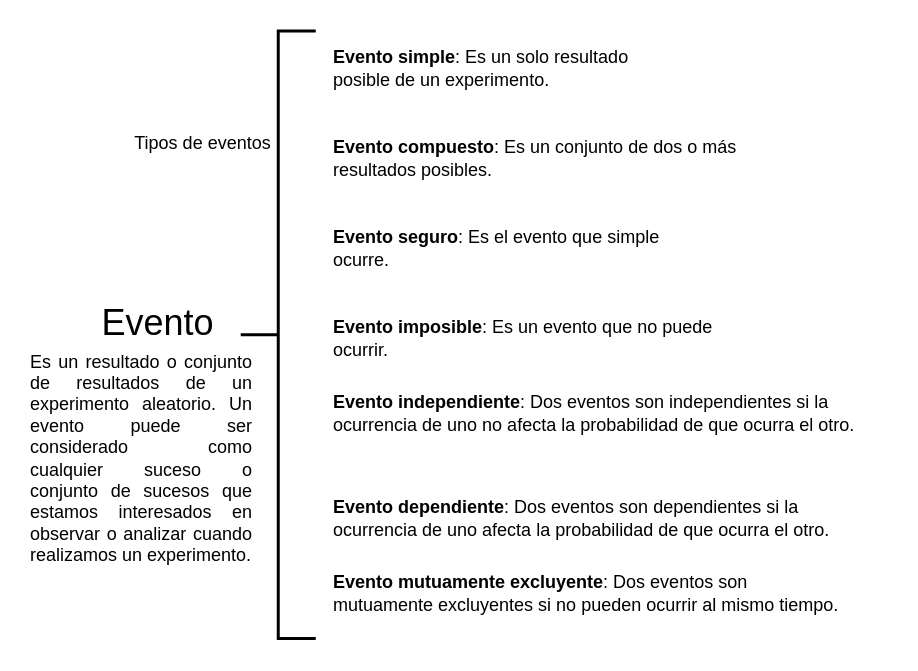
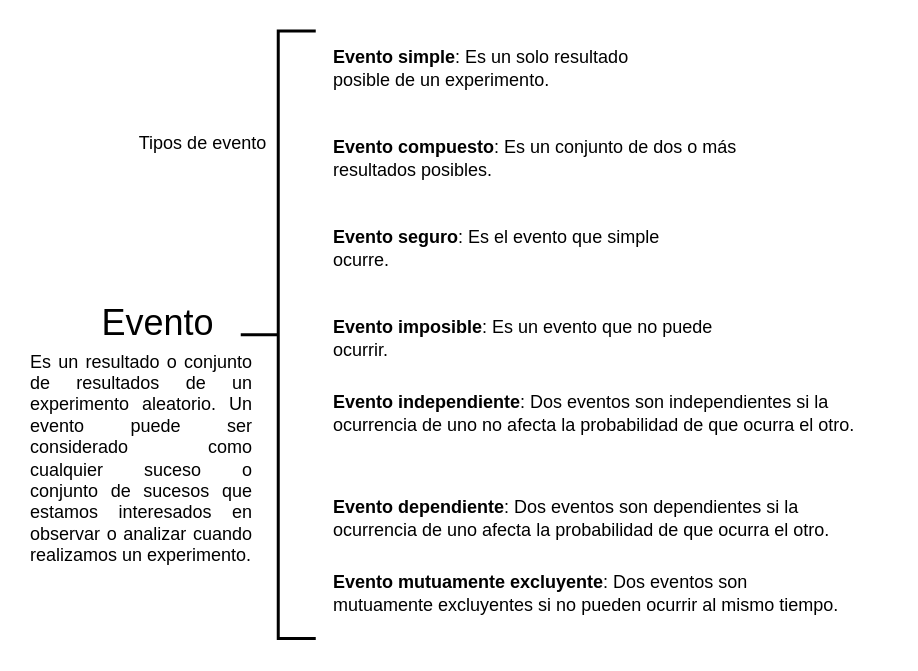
(203, 143) -> (203, 143)
